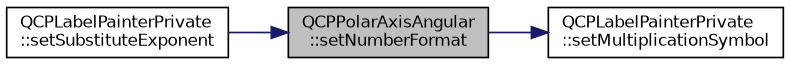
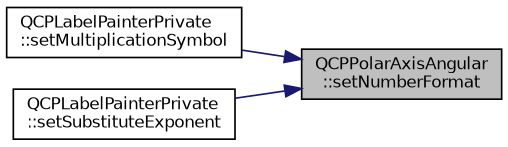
(510, 32) -> (263, 53)
